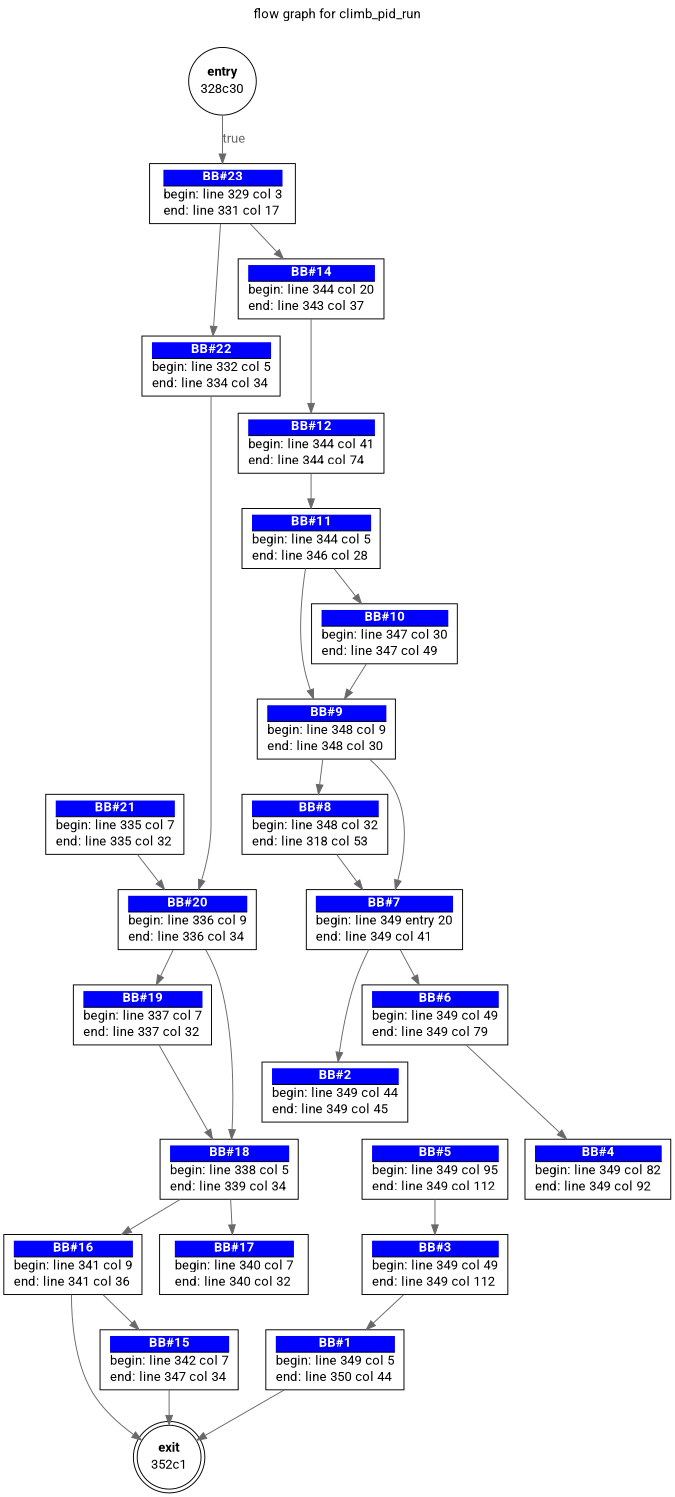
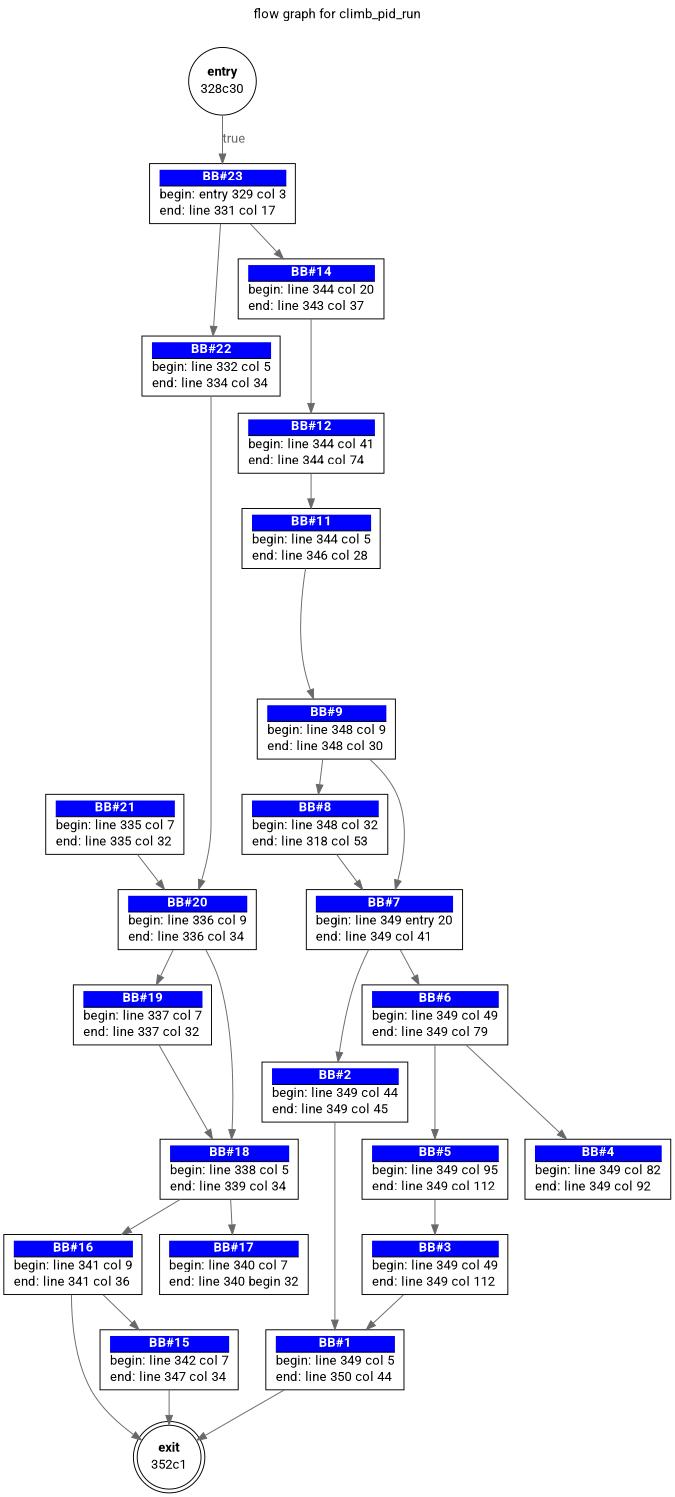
(223, 195) -> (223, 195)
(384, 634) -> none
none -> (435, 1087)
none -> (335, 1221)
(233, 1282) -> (234, 1282)
